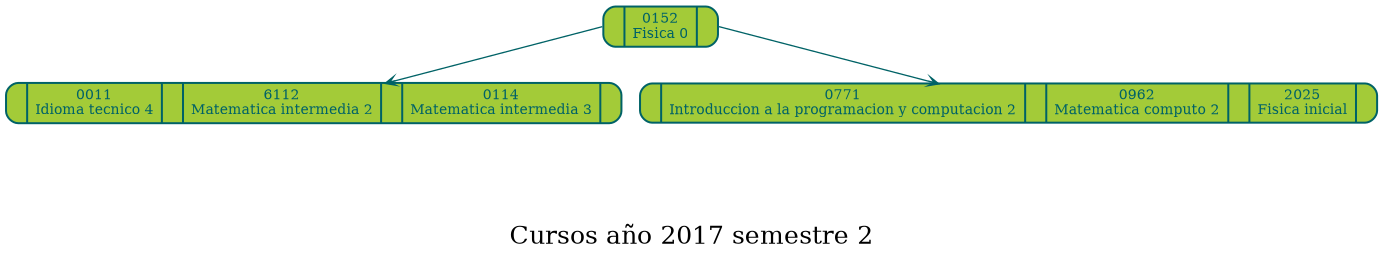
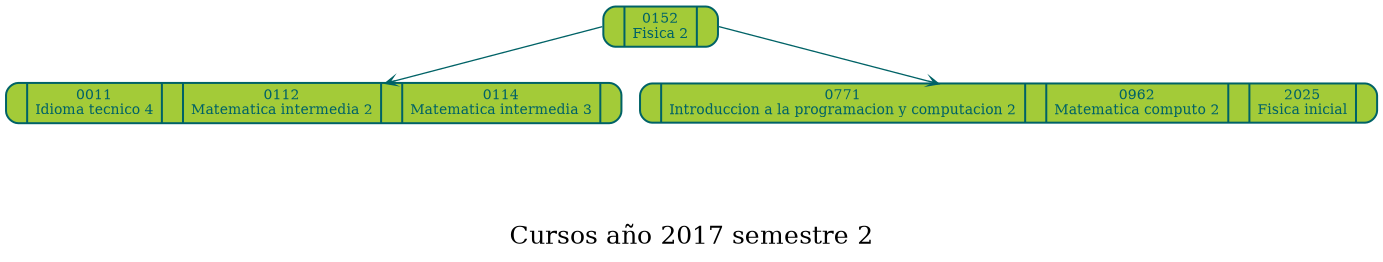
(661, 34) -> (661, 34)
(282, 95) -> (282, 95)
